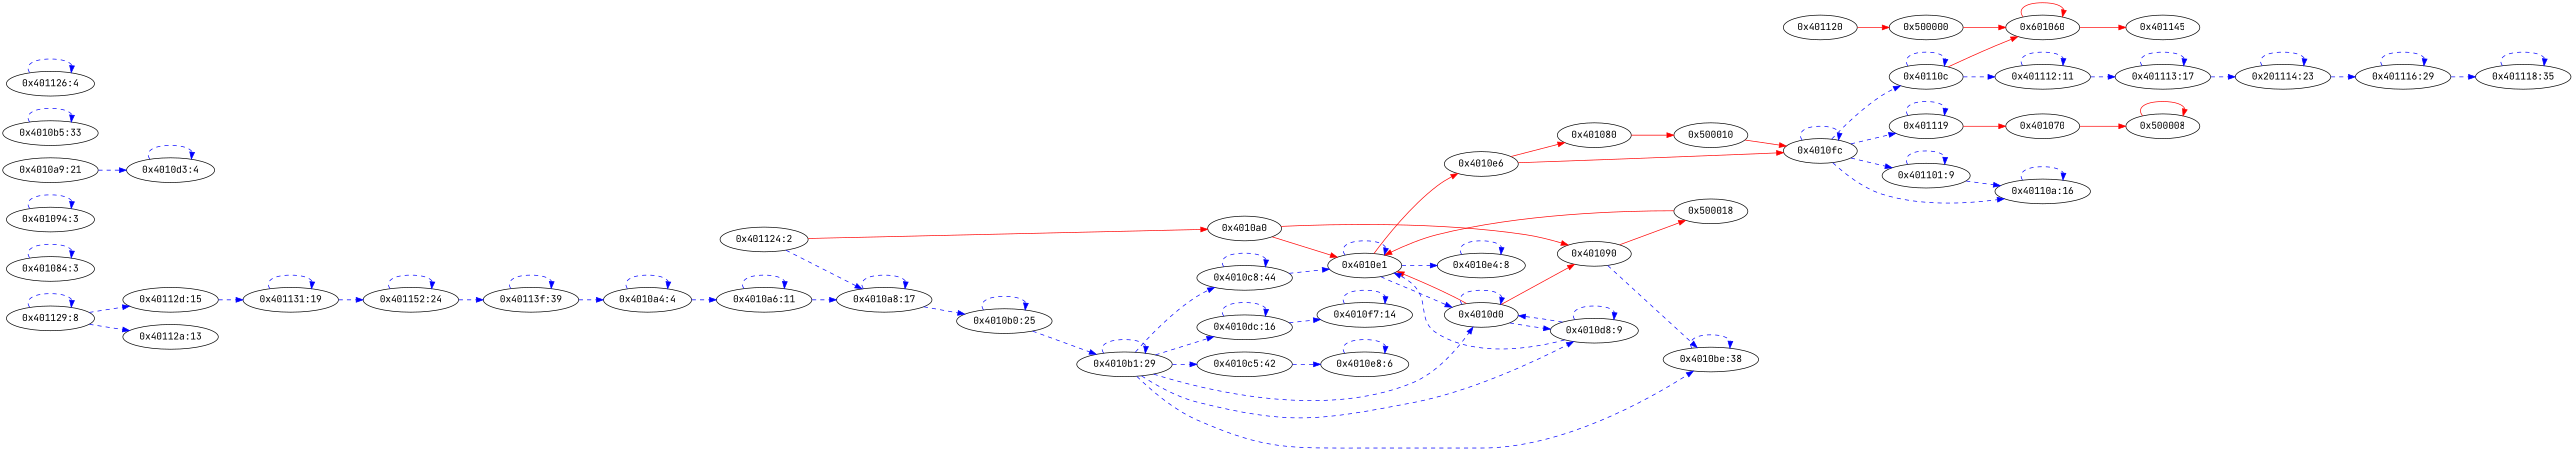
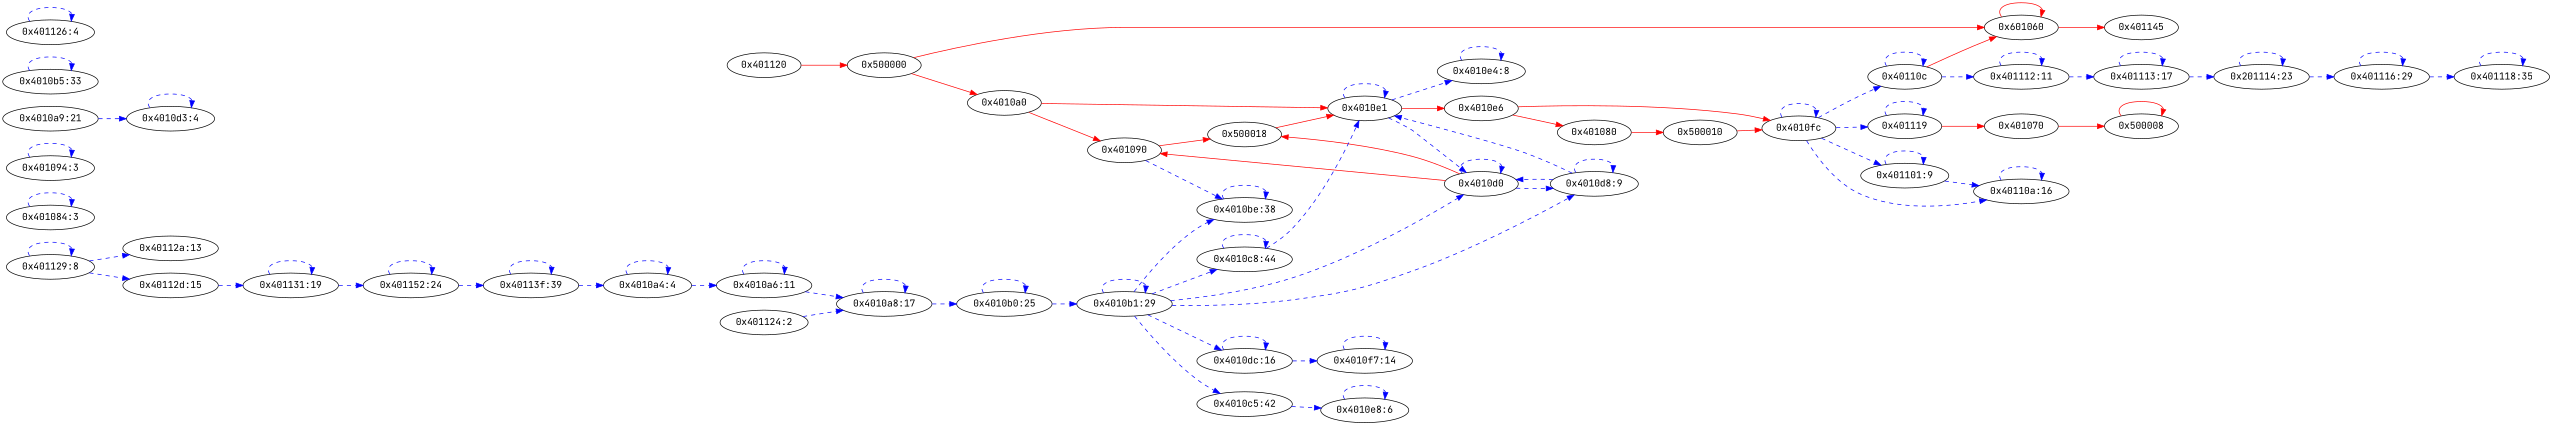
(1005, 234) -> (941, 83)
(1435, 288) -> (1376, 148)
